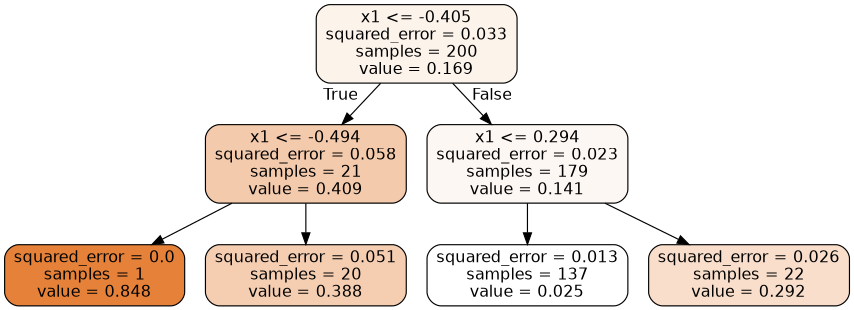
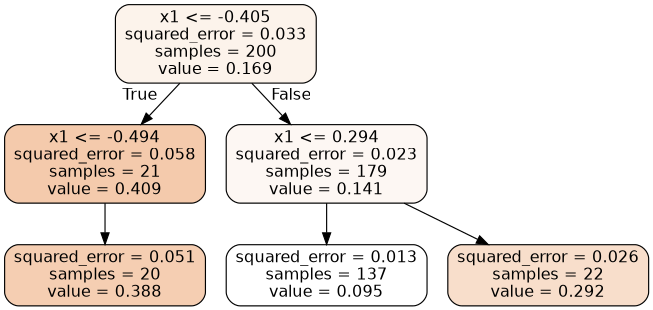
(95, 275) -> none
(527, 275) -> (327, 275)
